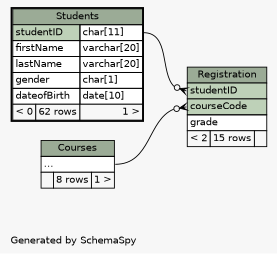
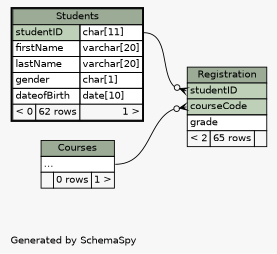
(232, 138) -> (232, 138)
(72, 180) -> (72, 180)
